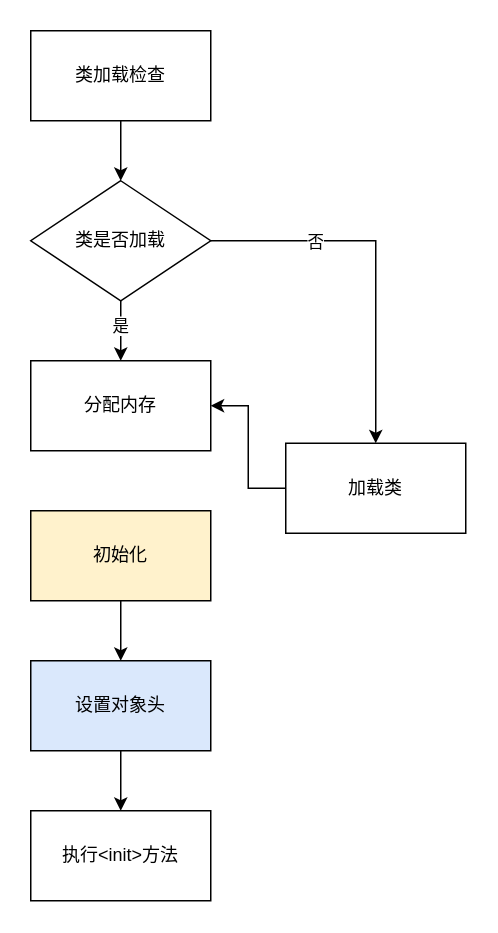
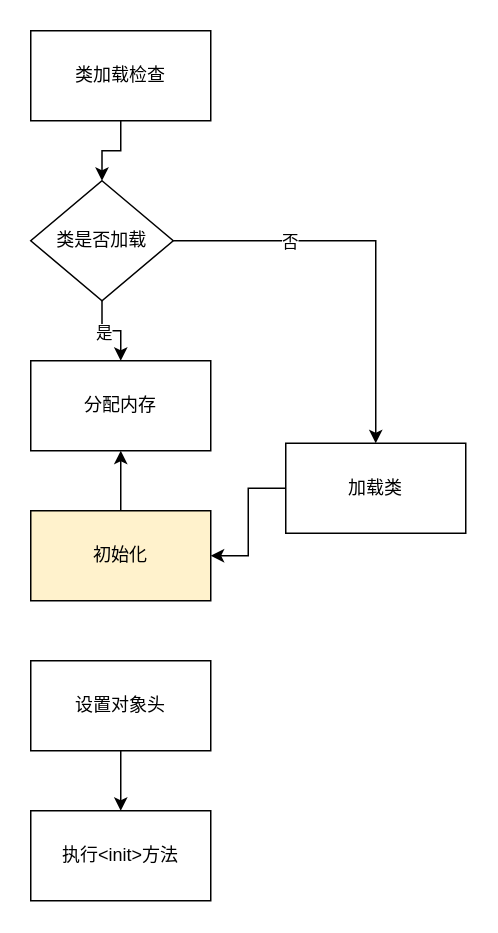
(121, 241) -> (102, 241)
(248, 435) -> (248, 535)
(121, 626) -> (121, 486)
(121, 706) -> (121, 706)
